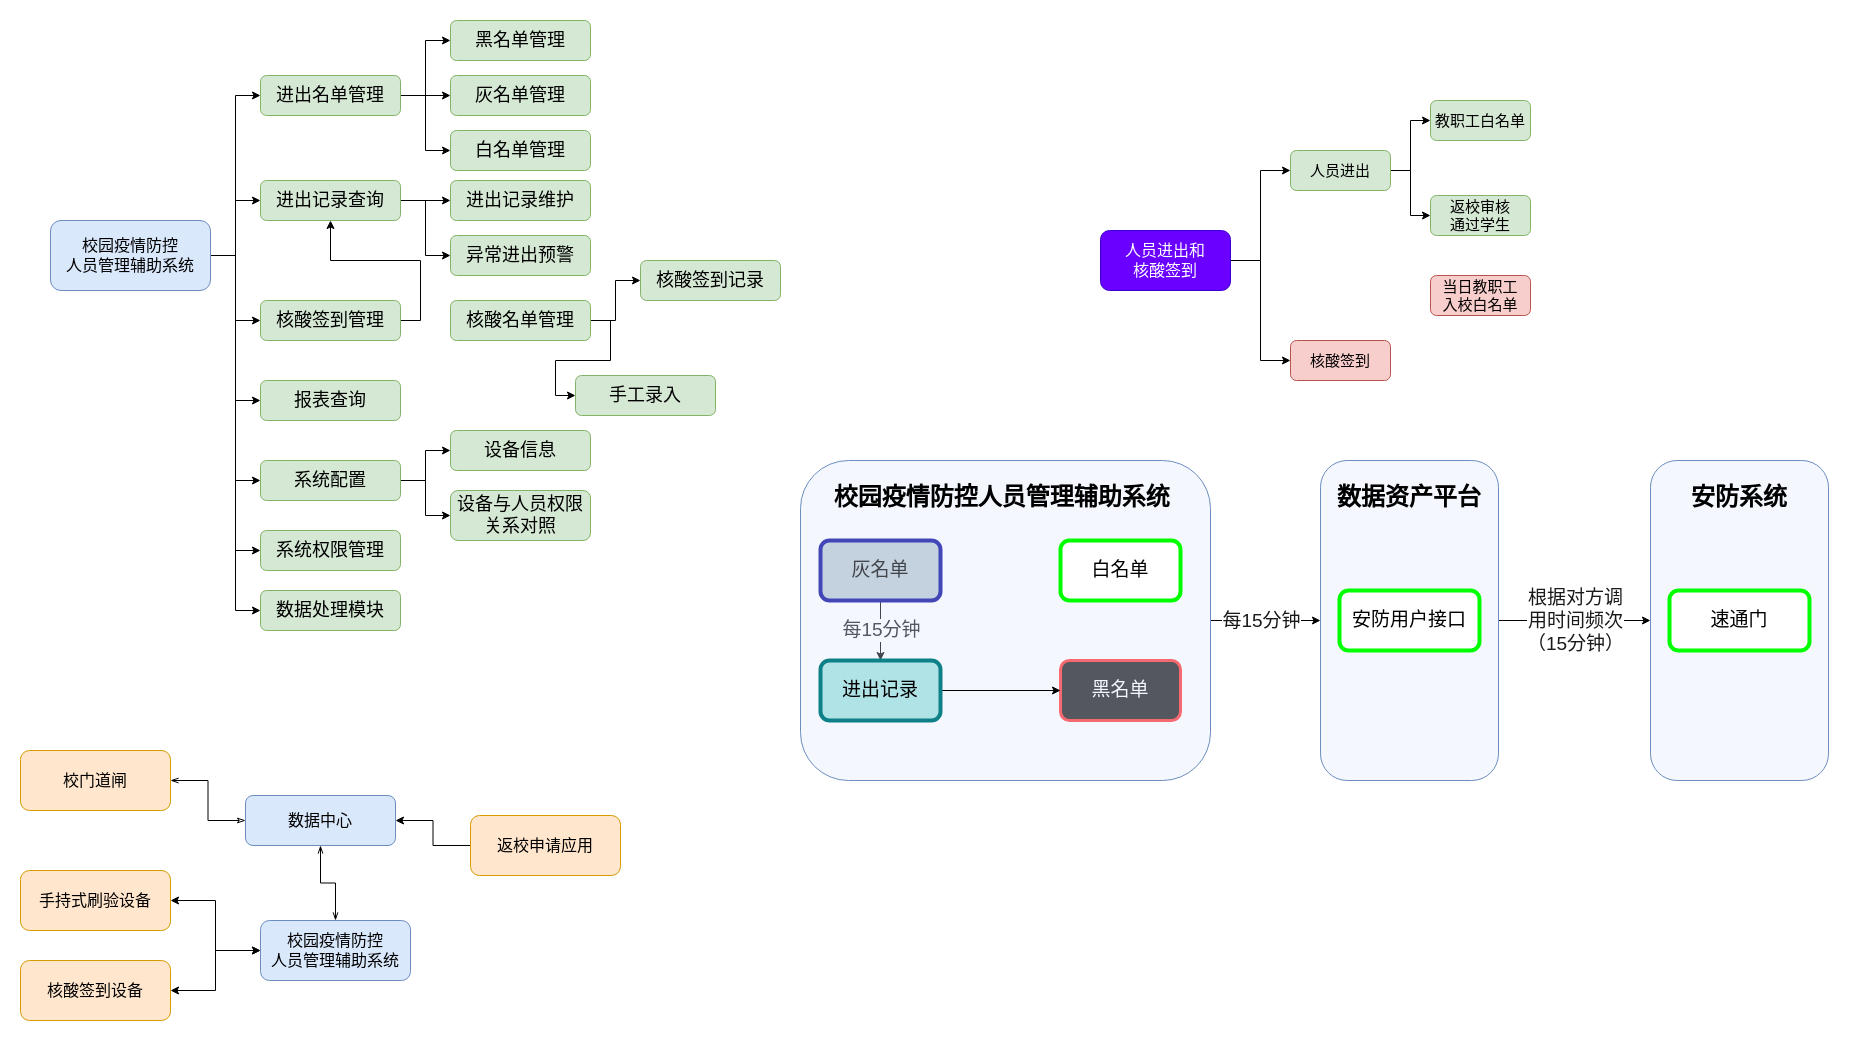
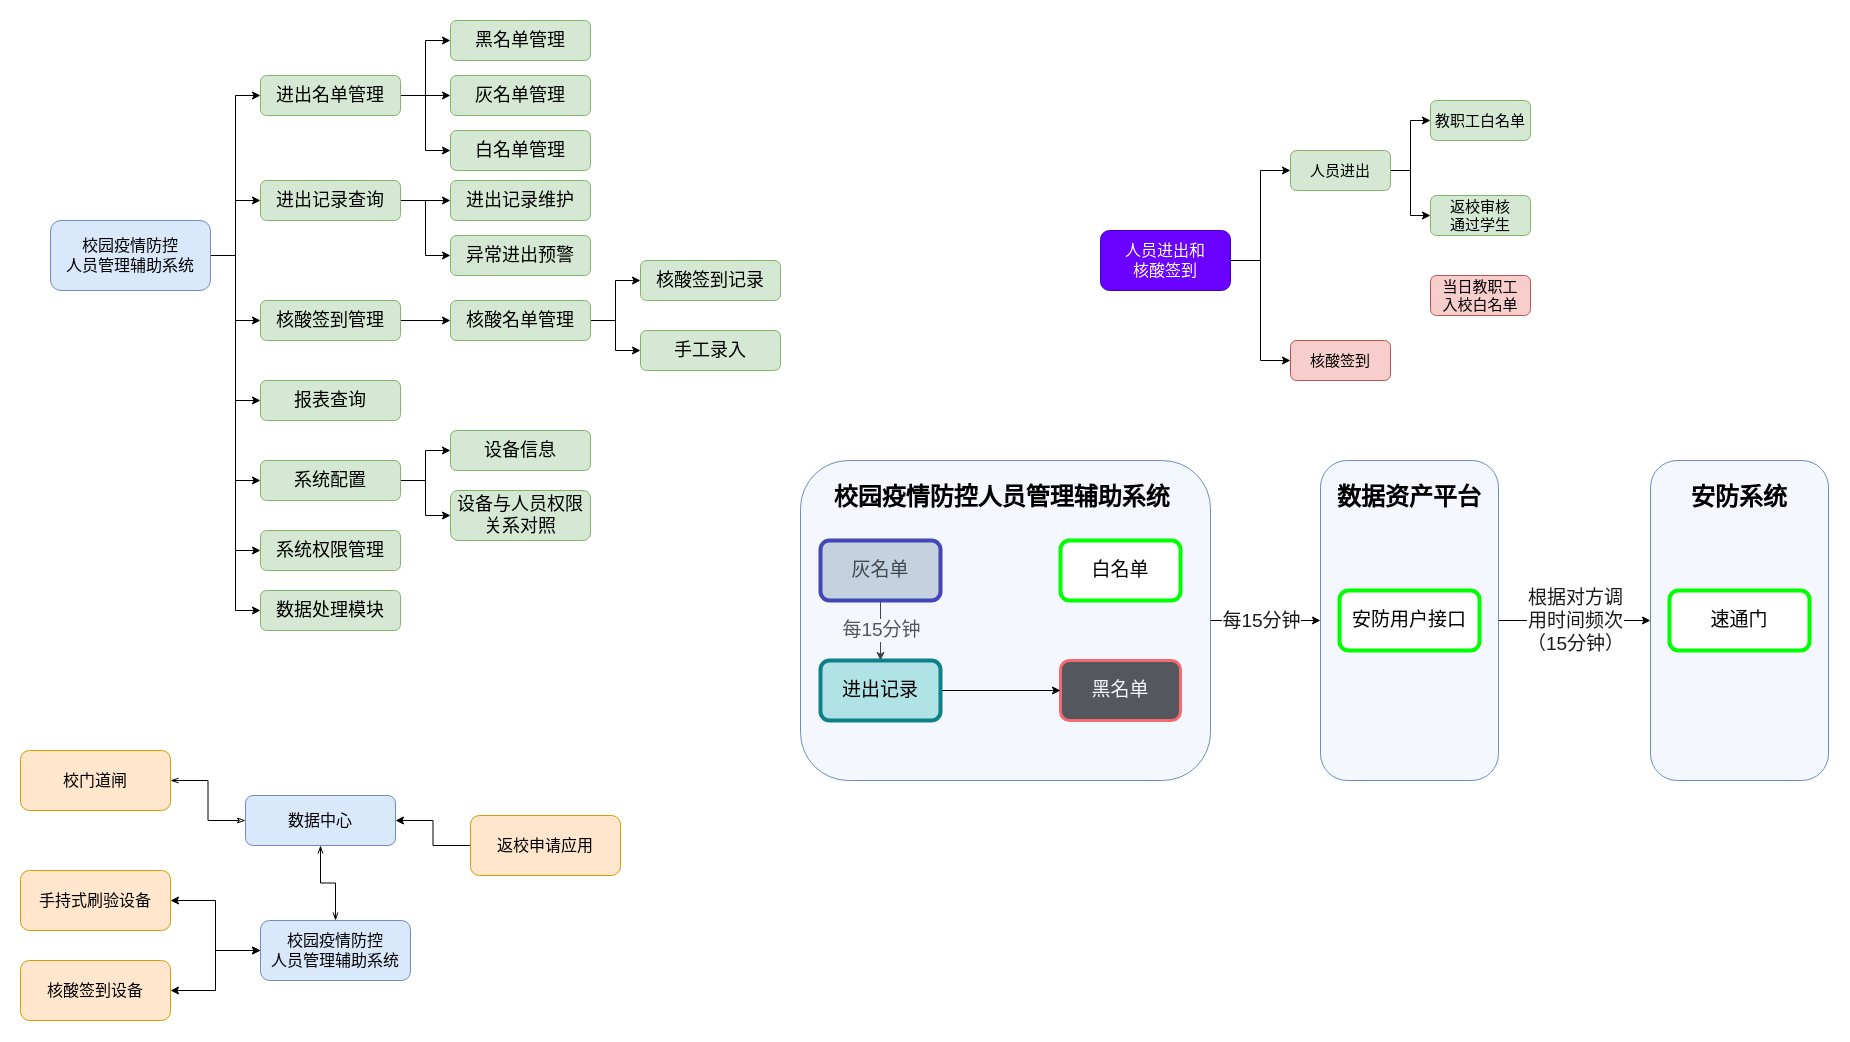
(391, 261) -> (431, 321)
(646, 396) -> (711, 351)
